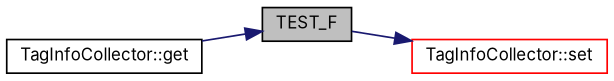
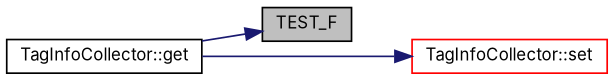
(373, 35) -> (298, 56)
